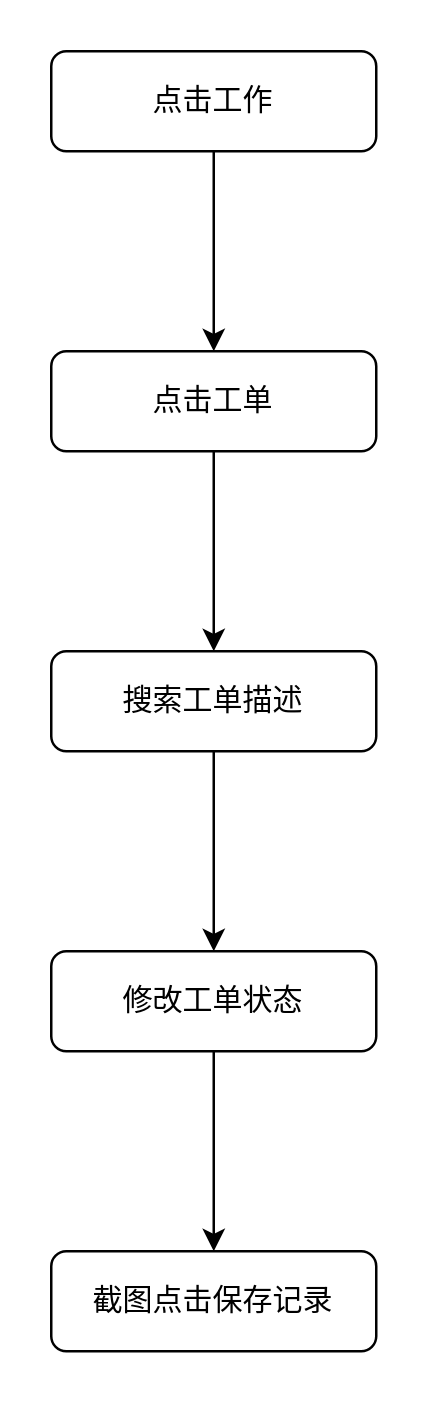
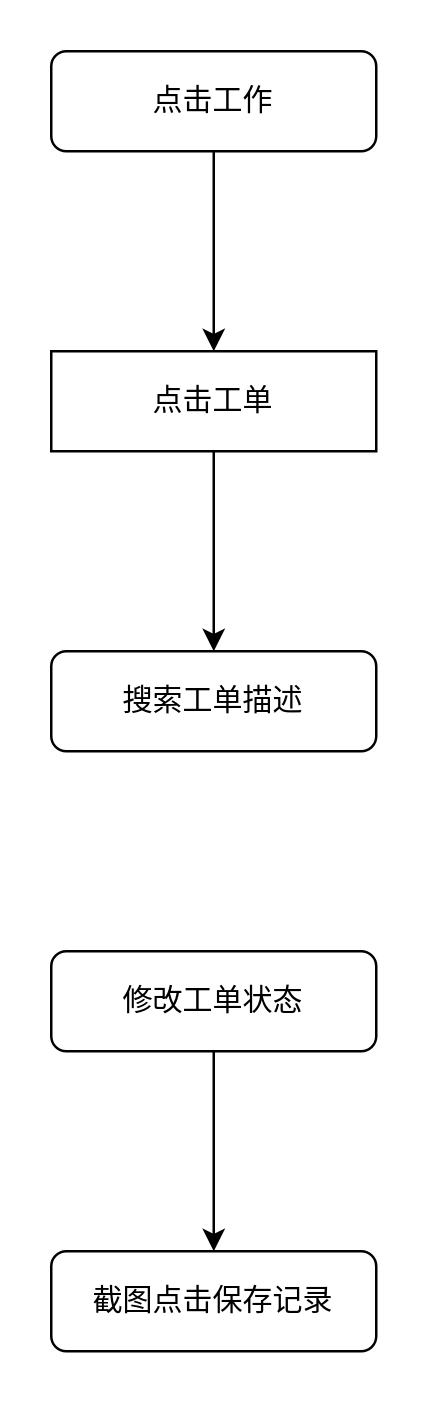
(214, 401) -> (214, 401)
(214, 843) -> none
